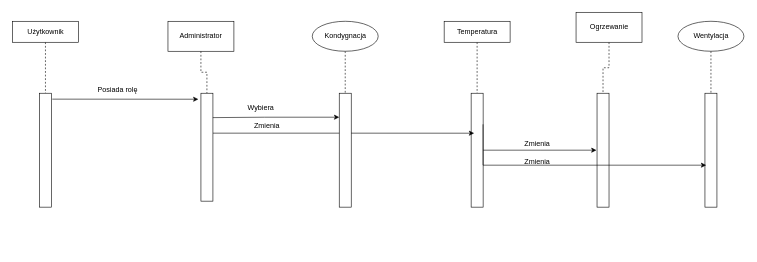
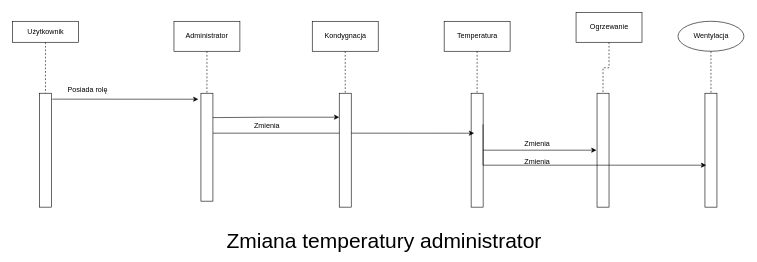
(477, 32) -> (477, 36)
(201, 36) -> (207, 36)
(345, 36) -> (345, 36)
(117, 90) -> (87, 90)
(261, 108) -> none
none -> (384, 240)
